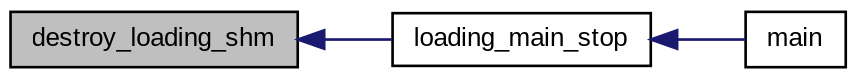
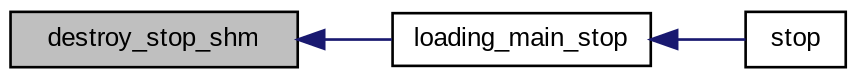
(154, 40) -> (154, 40)
(796, 40) -> (796, 40)
